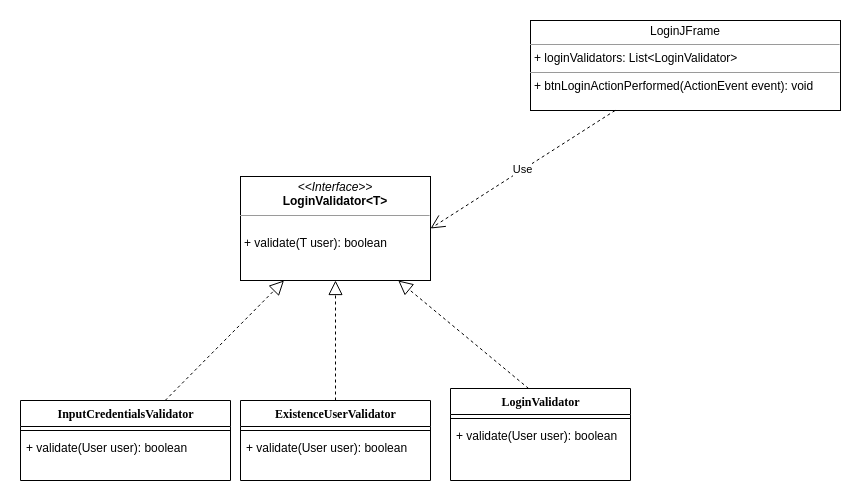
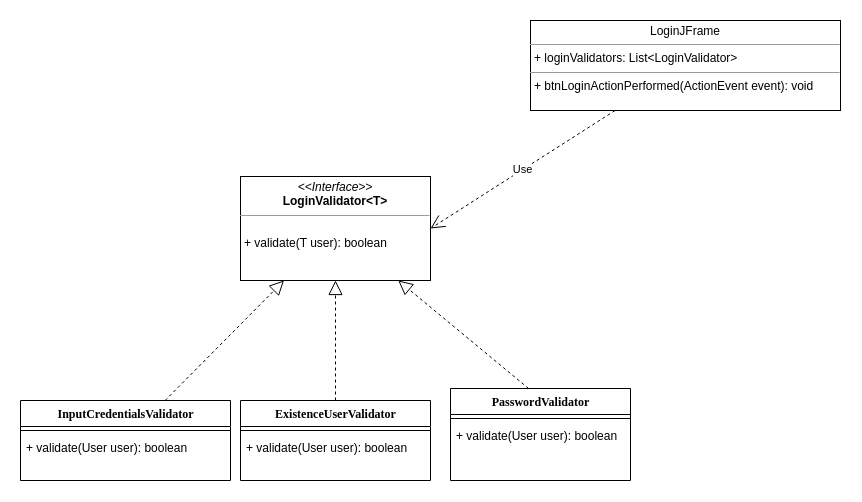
(541, 403) -> (541, 403)
